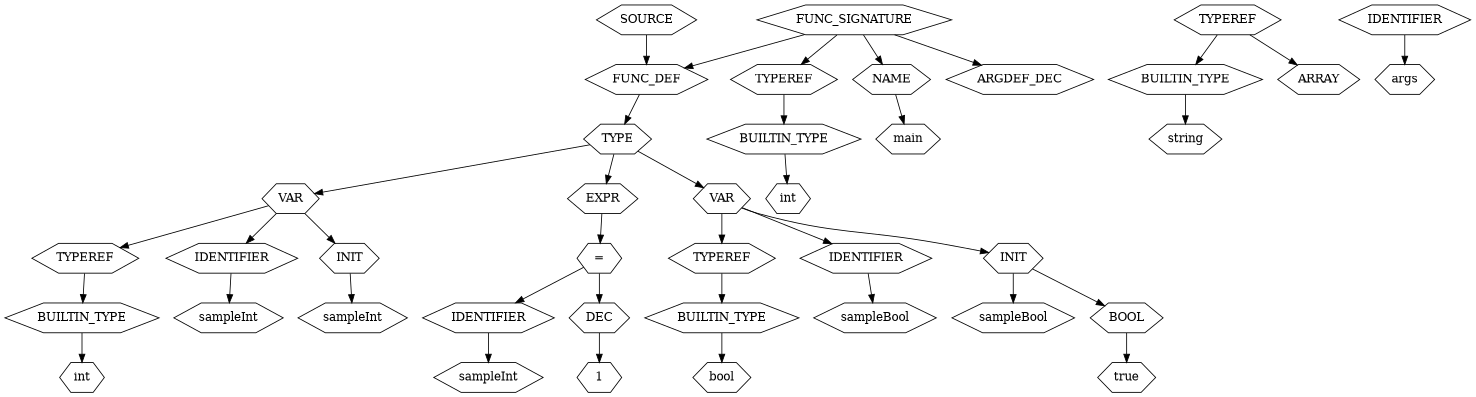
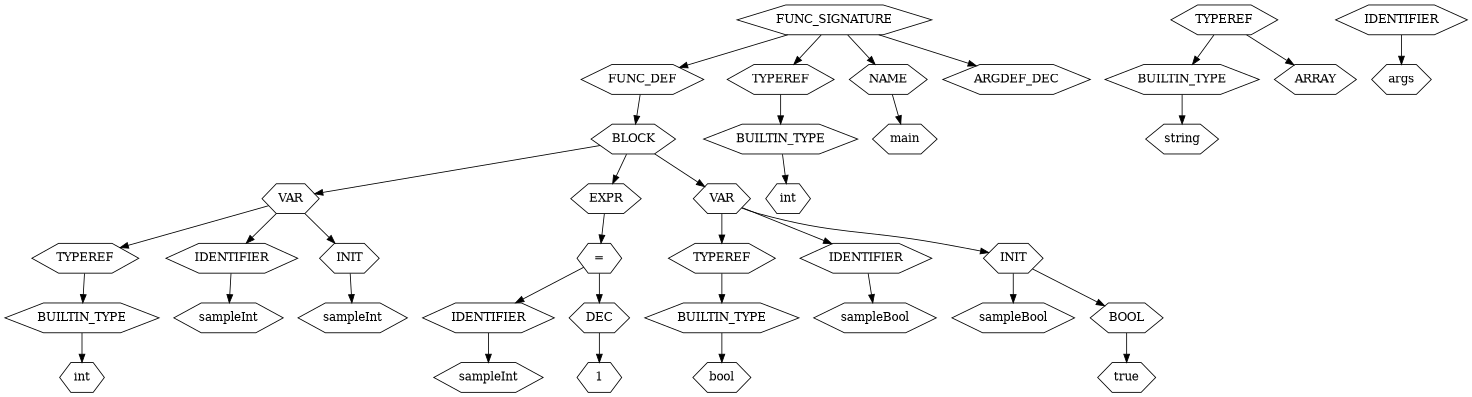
(647, 20) -> none
(618, 139) -> (633, 139)
